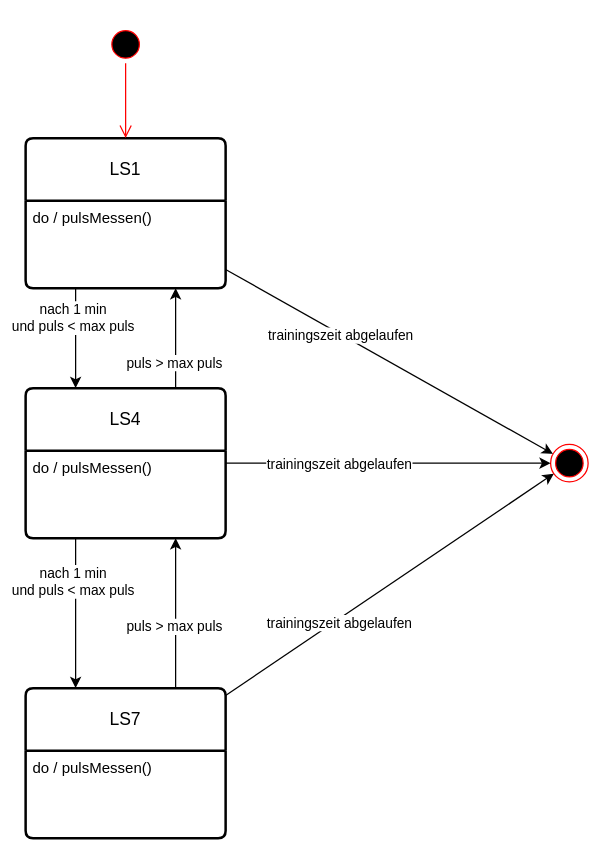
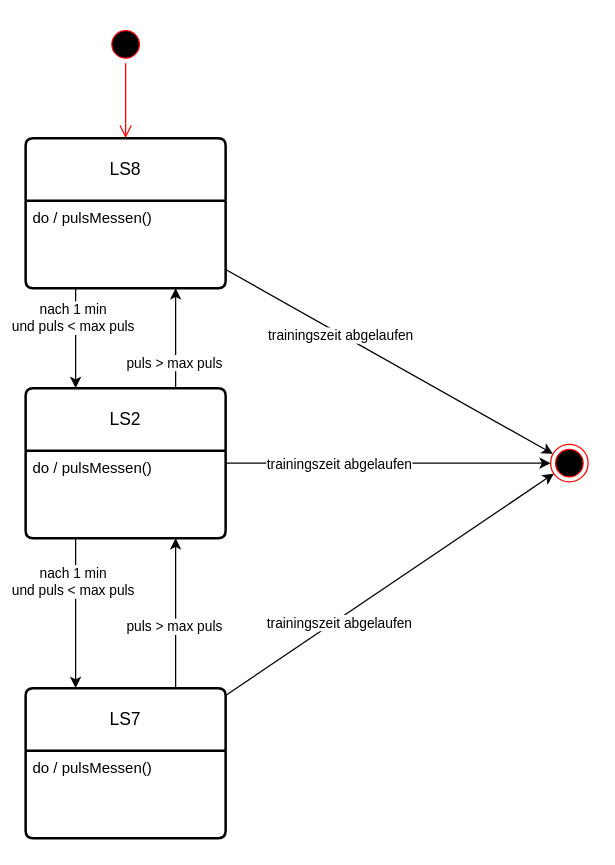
(126, 169) -> (126, 169)
(126, 419) -> (126, 419)
